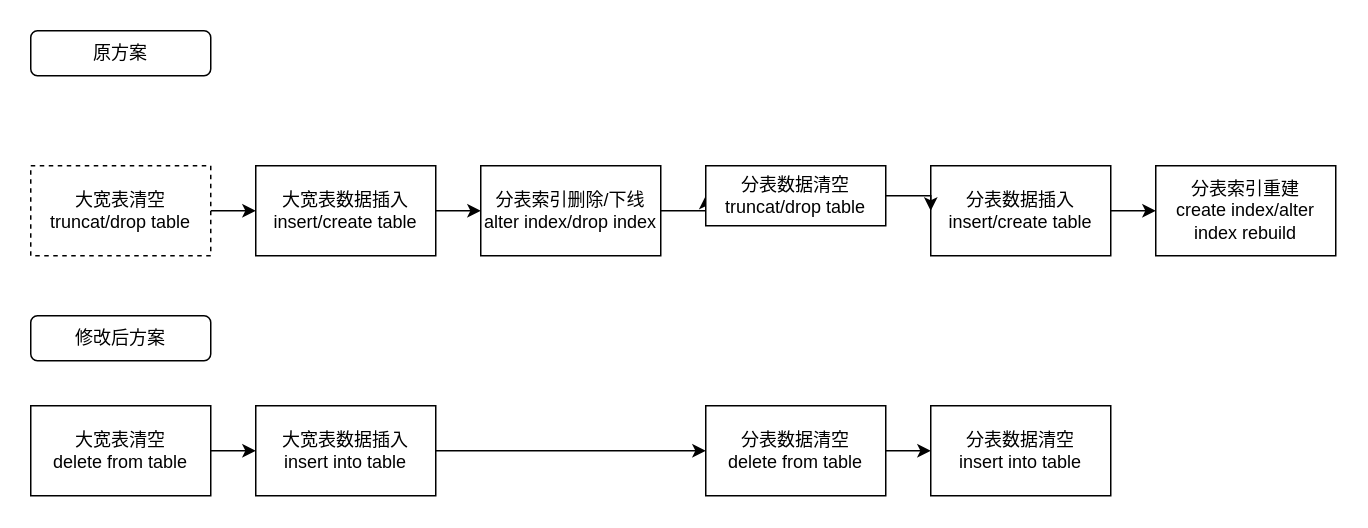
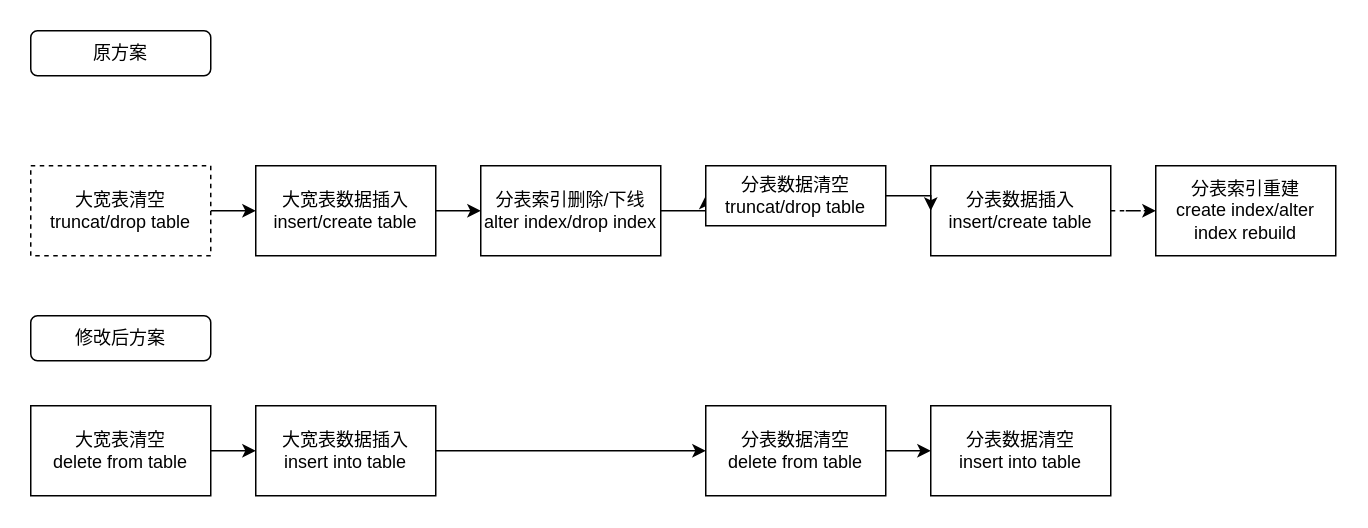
(1120, 211) -> (1120, 211)
